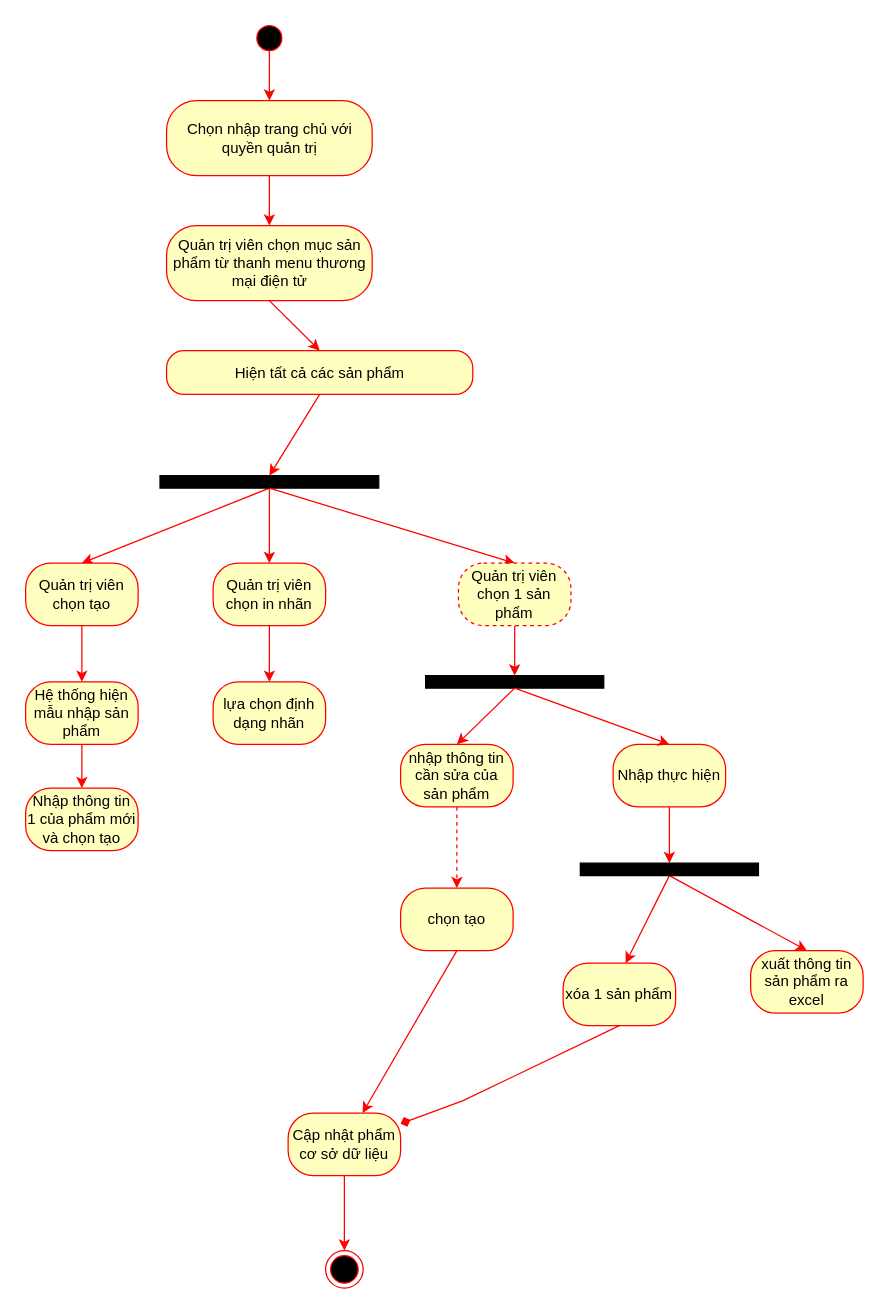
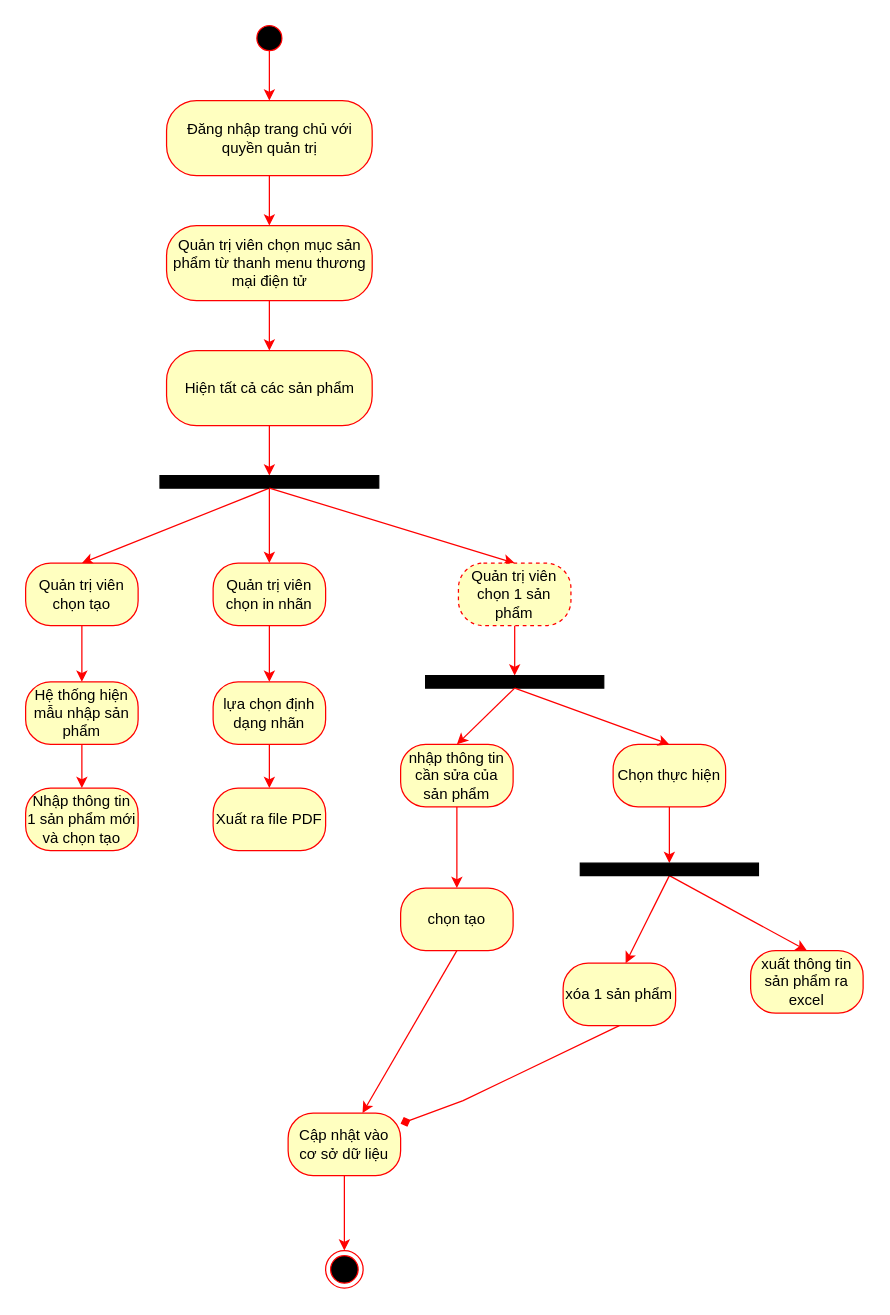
(270, 138) -> (270, 138)
(320, 373) -> (269, 388)
none -> (269, 762)
(669, 776) -> (669, 776)
(82, 819) -> (82, 819)
none -> (269, 819)
(457, 844) -> (457, 844)
(344, 1144) -> (344, 1144)
